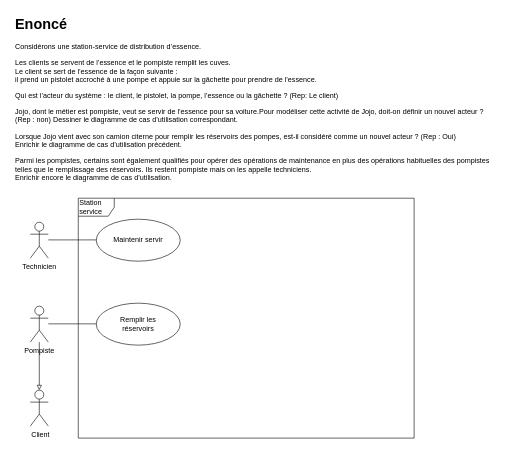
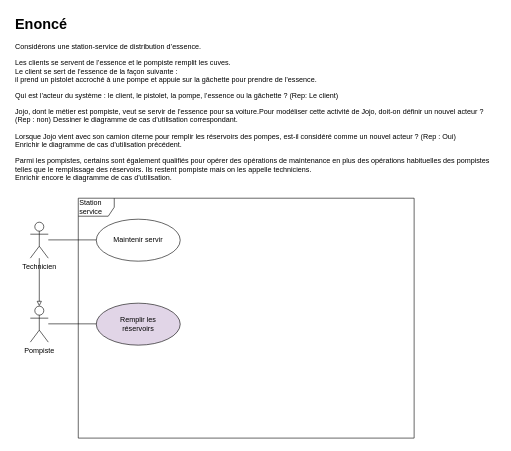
none -> (39, 279)
(138, 324) -> (138, 324)
(39, 363) -> none
(39, 408) -> none
